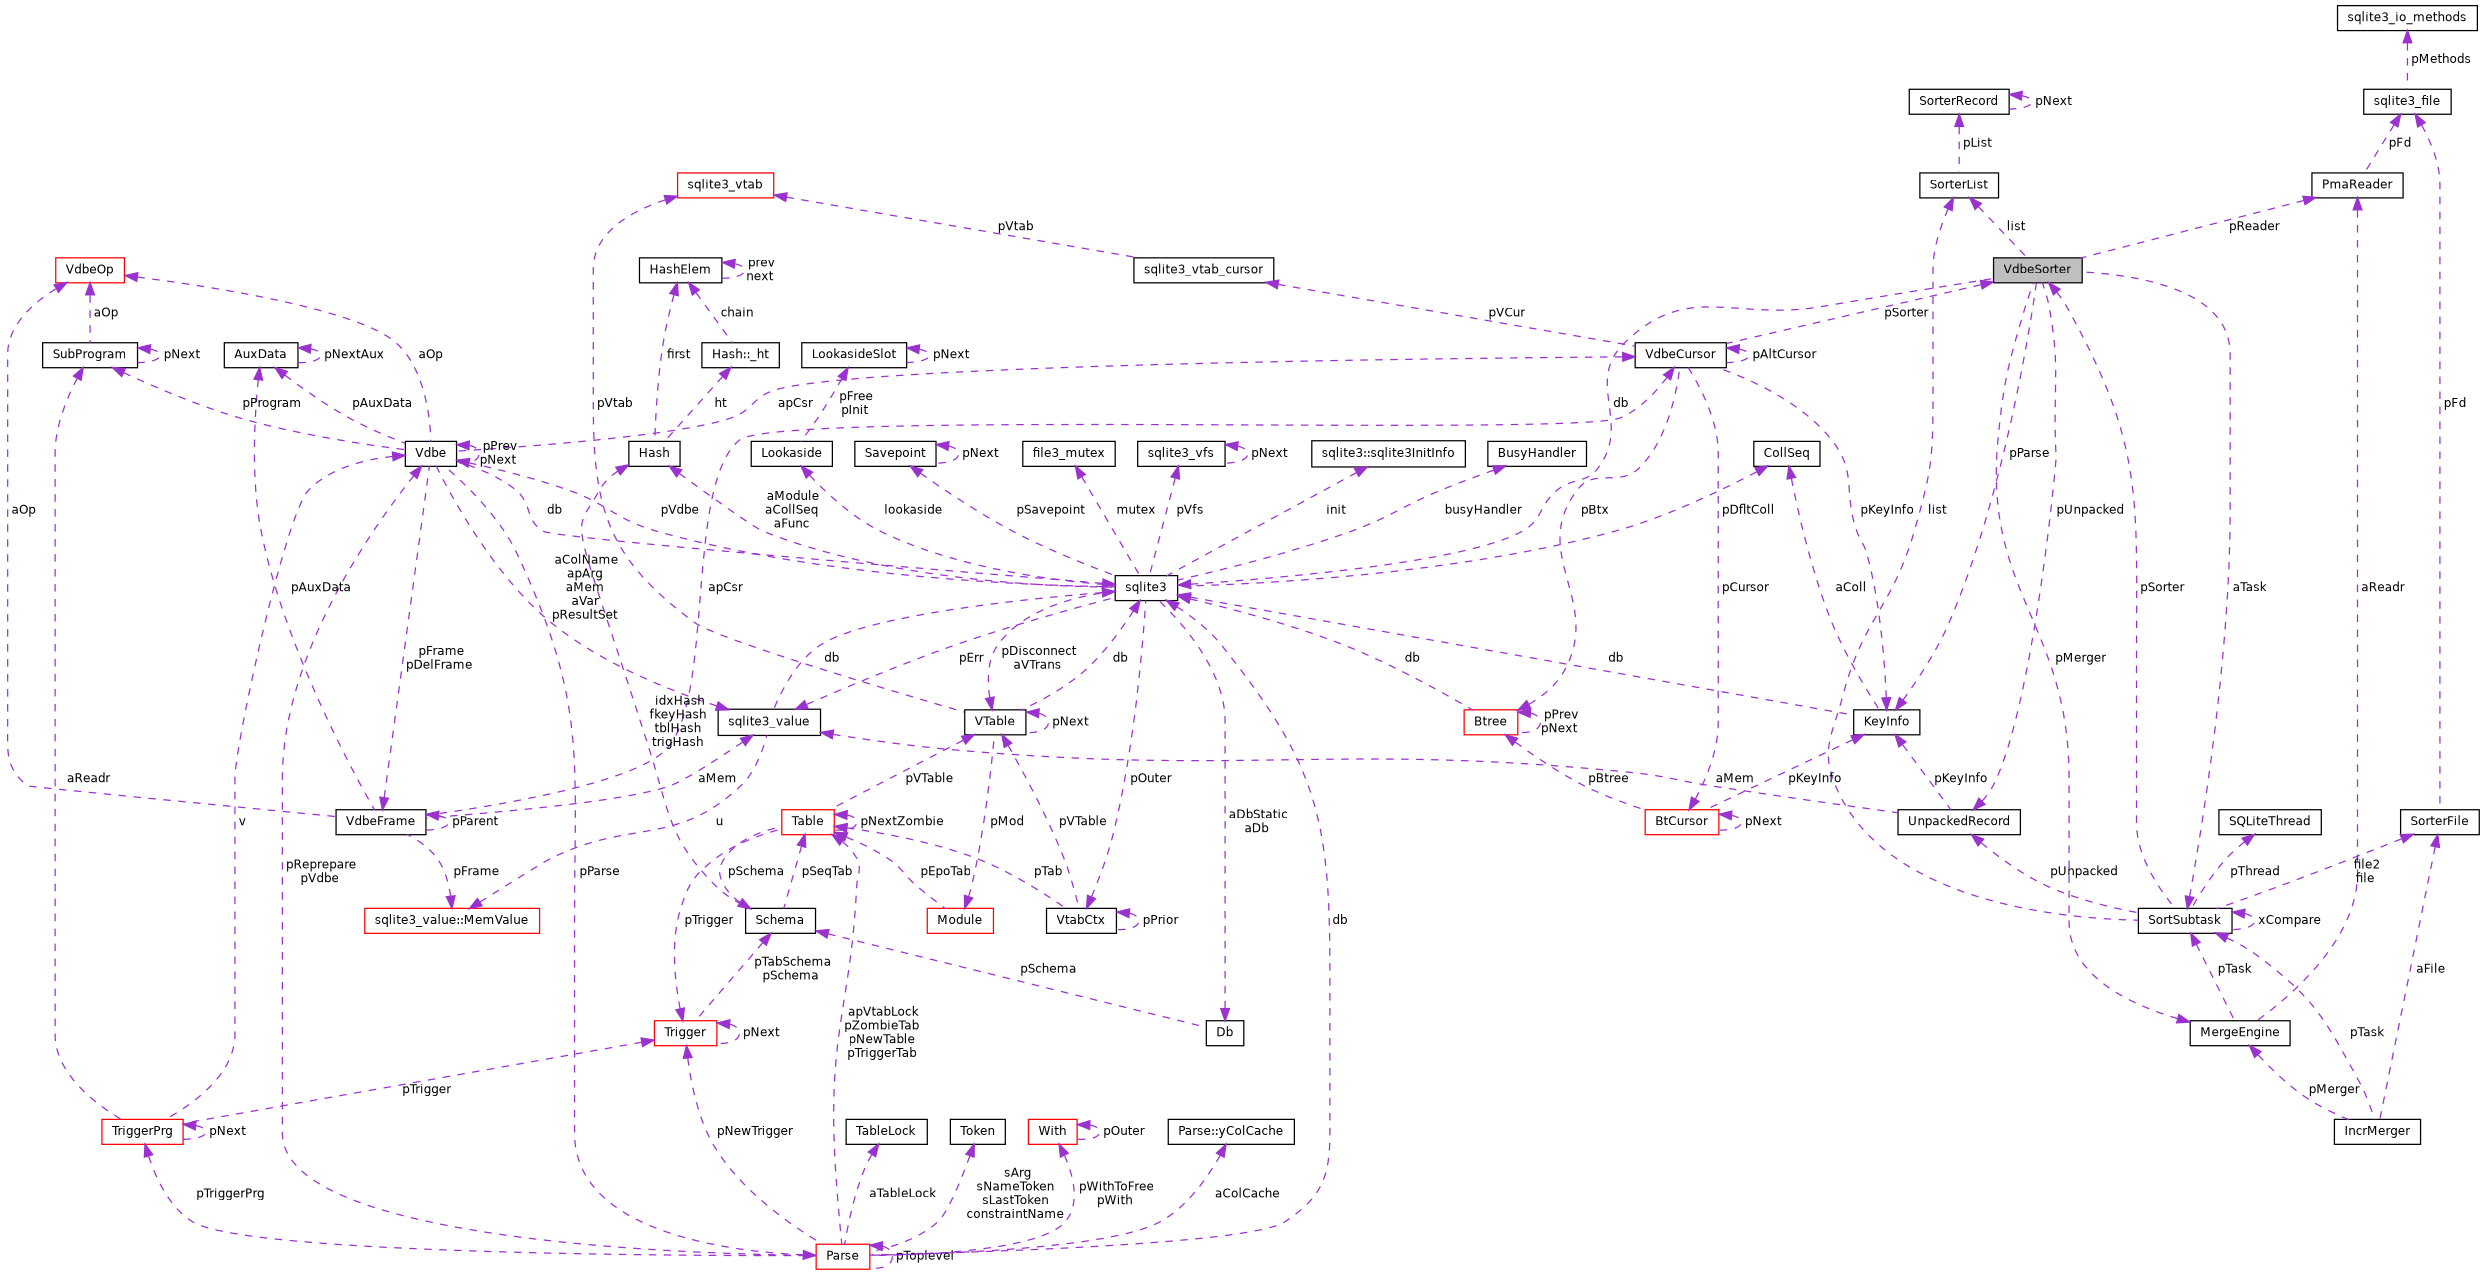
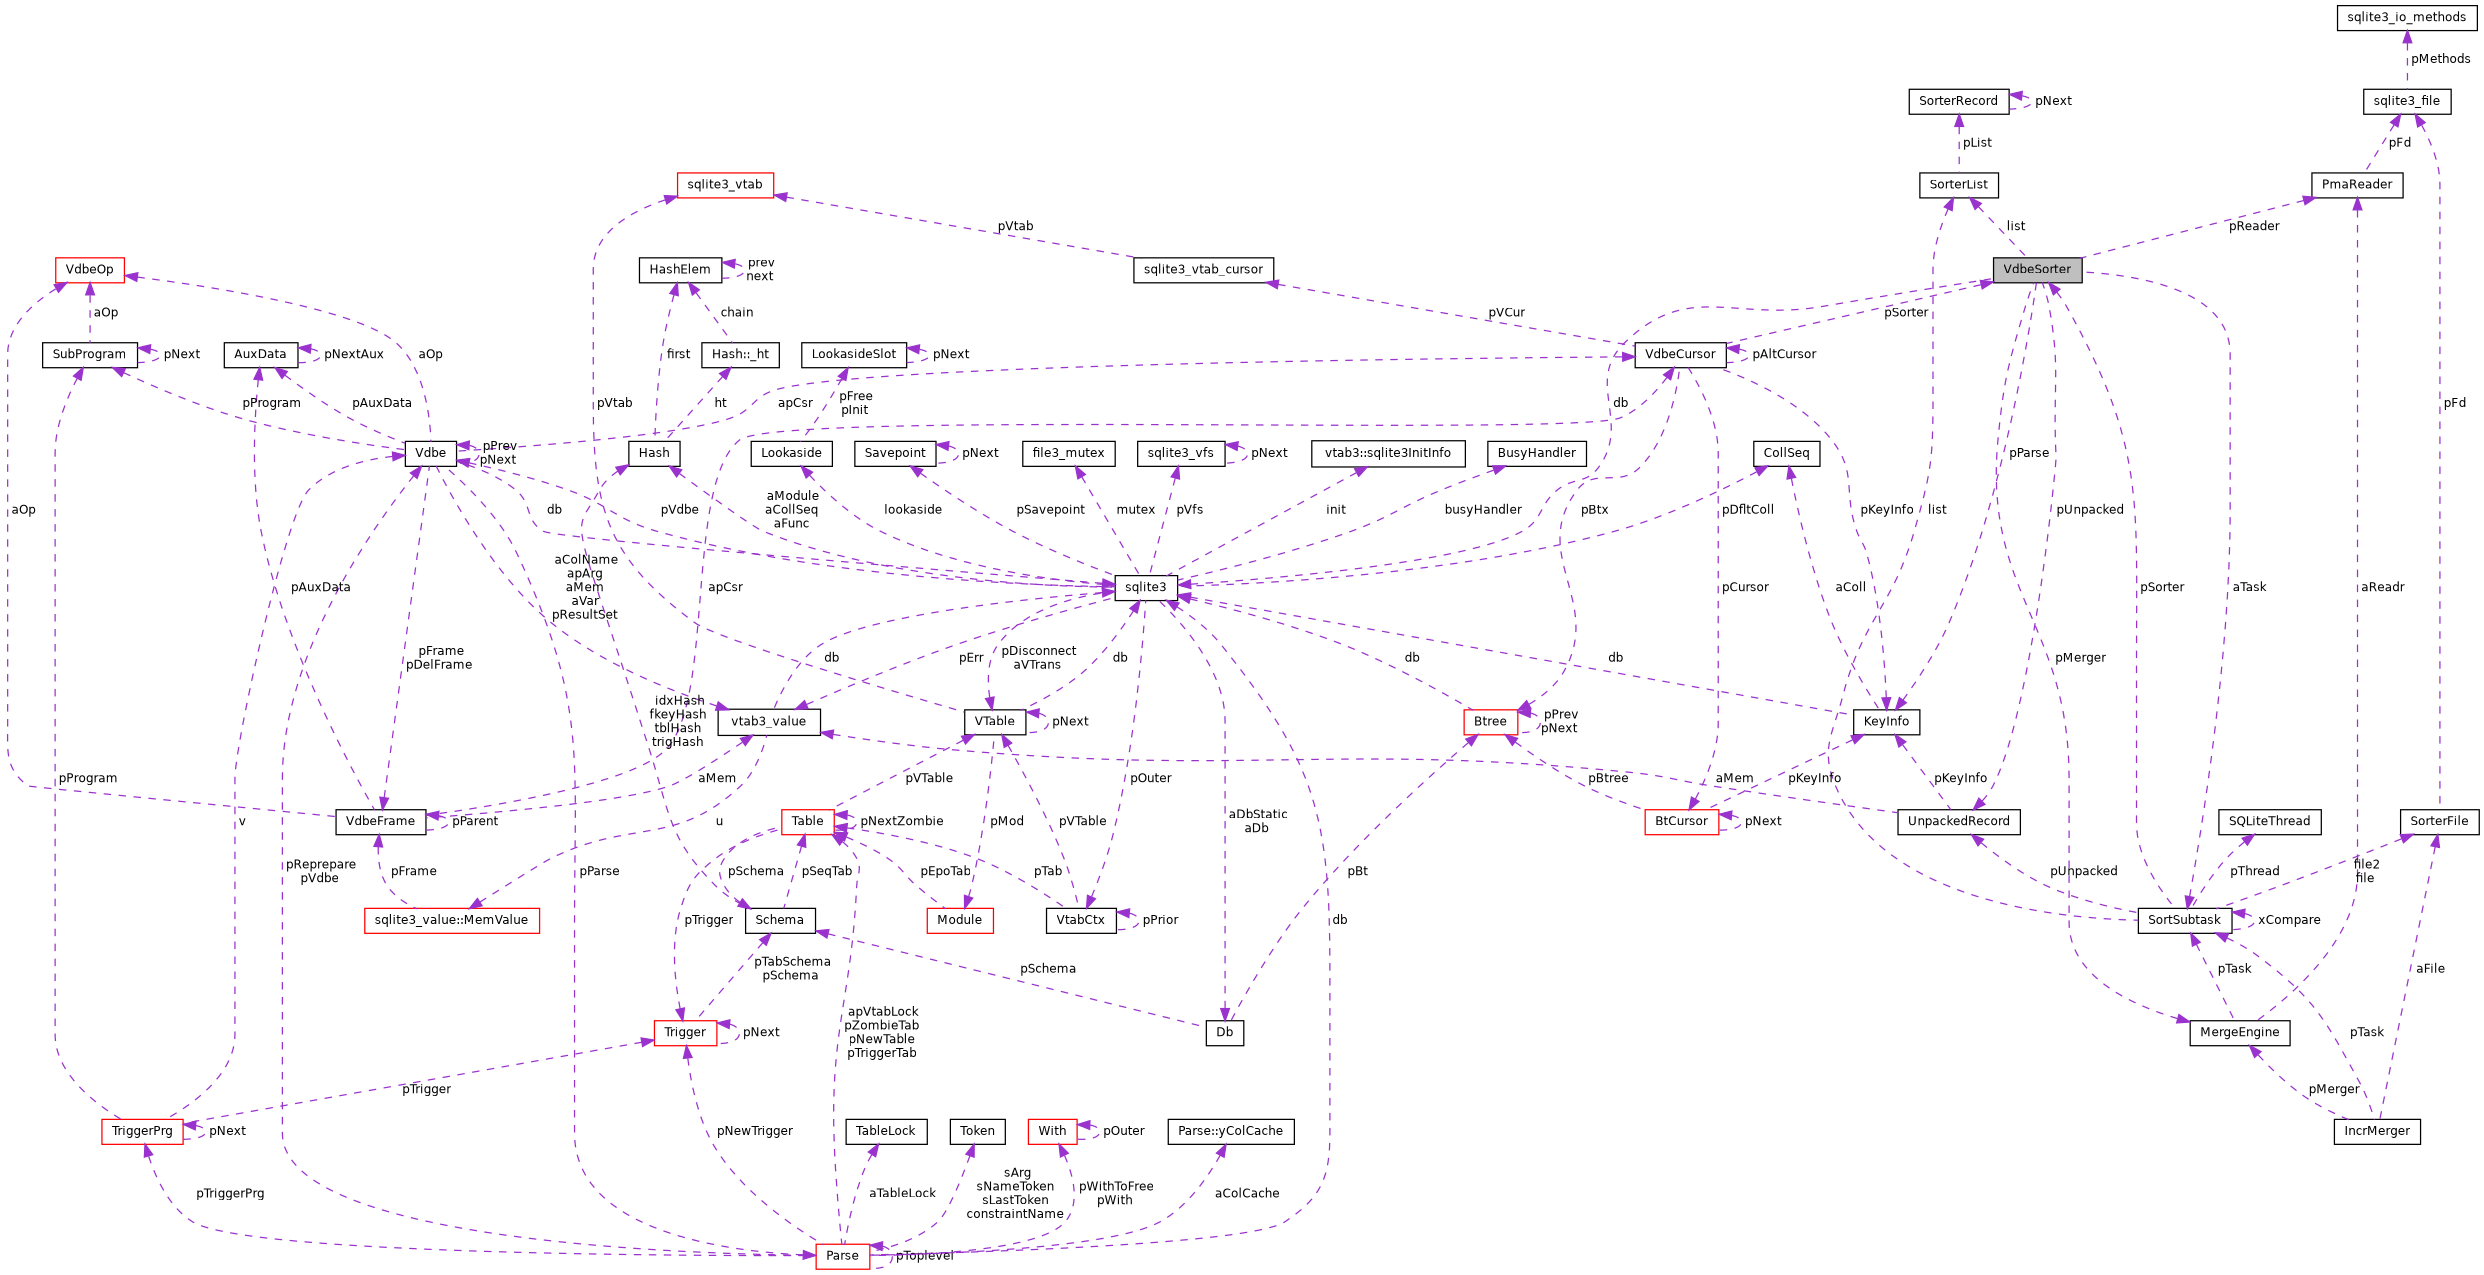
(1389, 454) -> (1389, 454)
(769, 722) -> (769, 722)
(87, 779) -> (87, 779)
(438, 859) -> (387, 885)
none -> (1335, 870)
